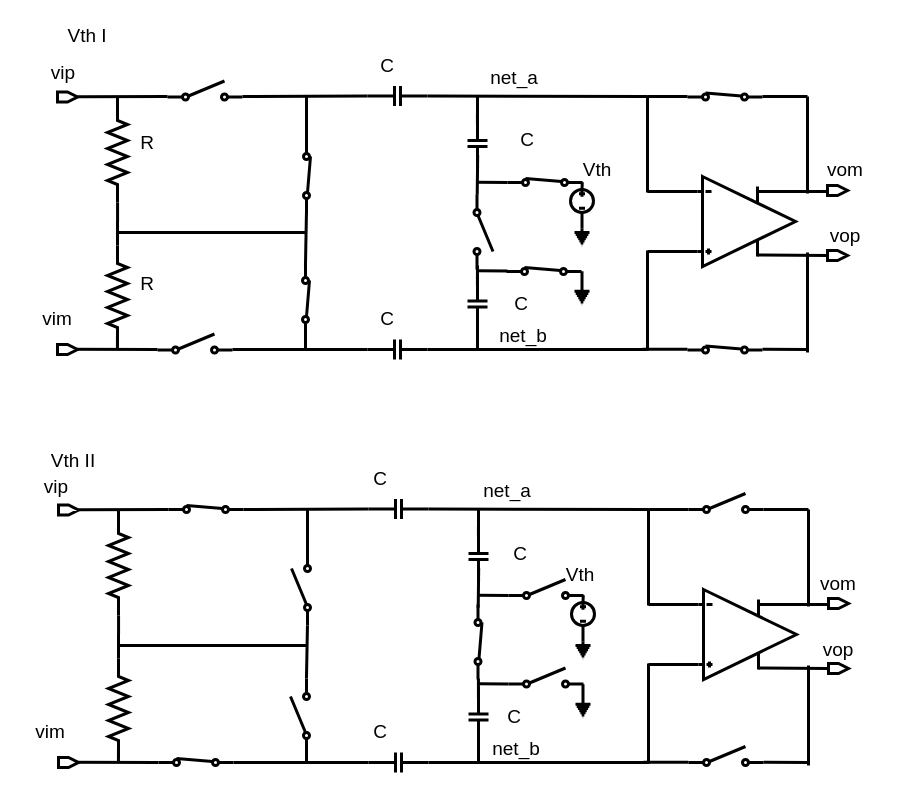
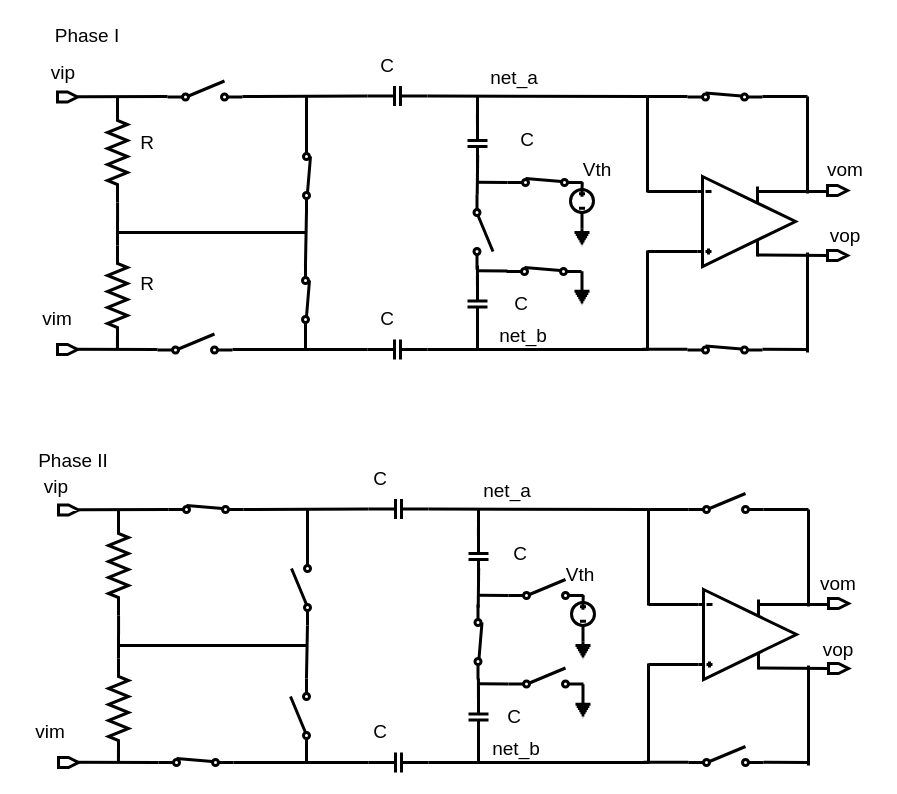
(88, 37) -> (88, 37)
(74, 462) -> (74, 462)
